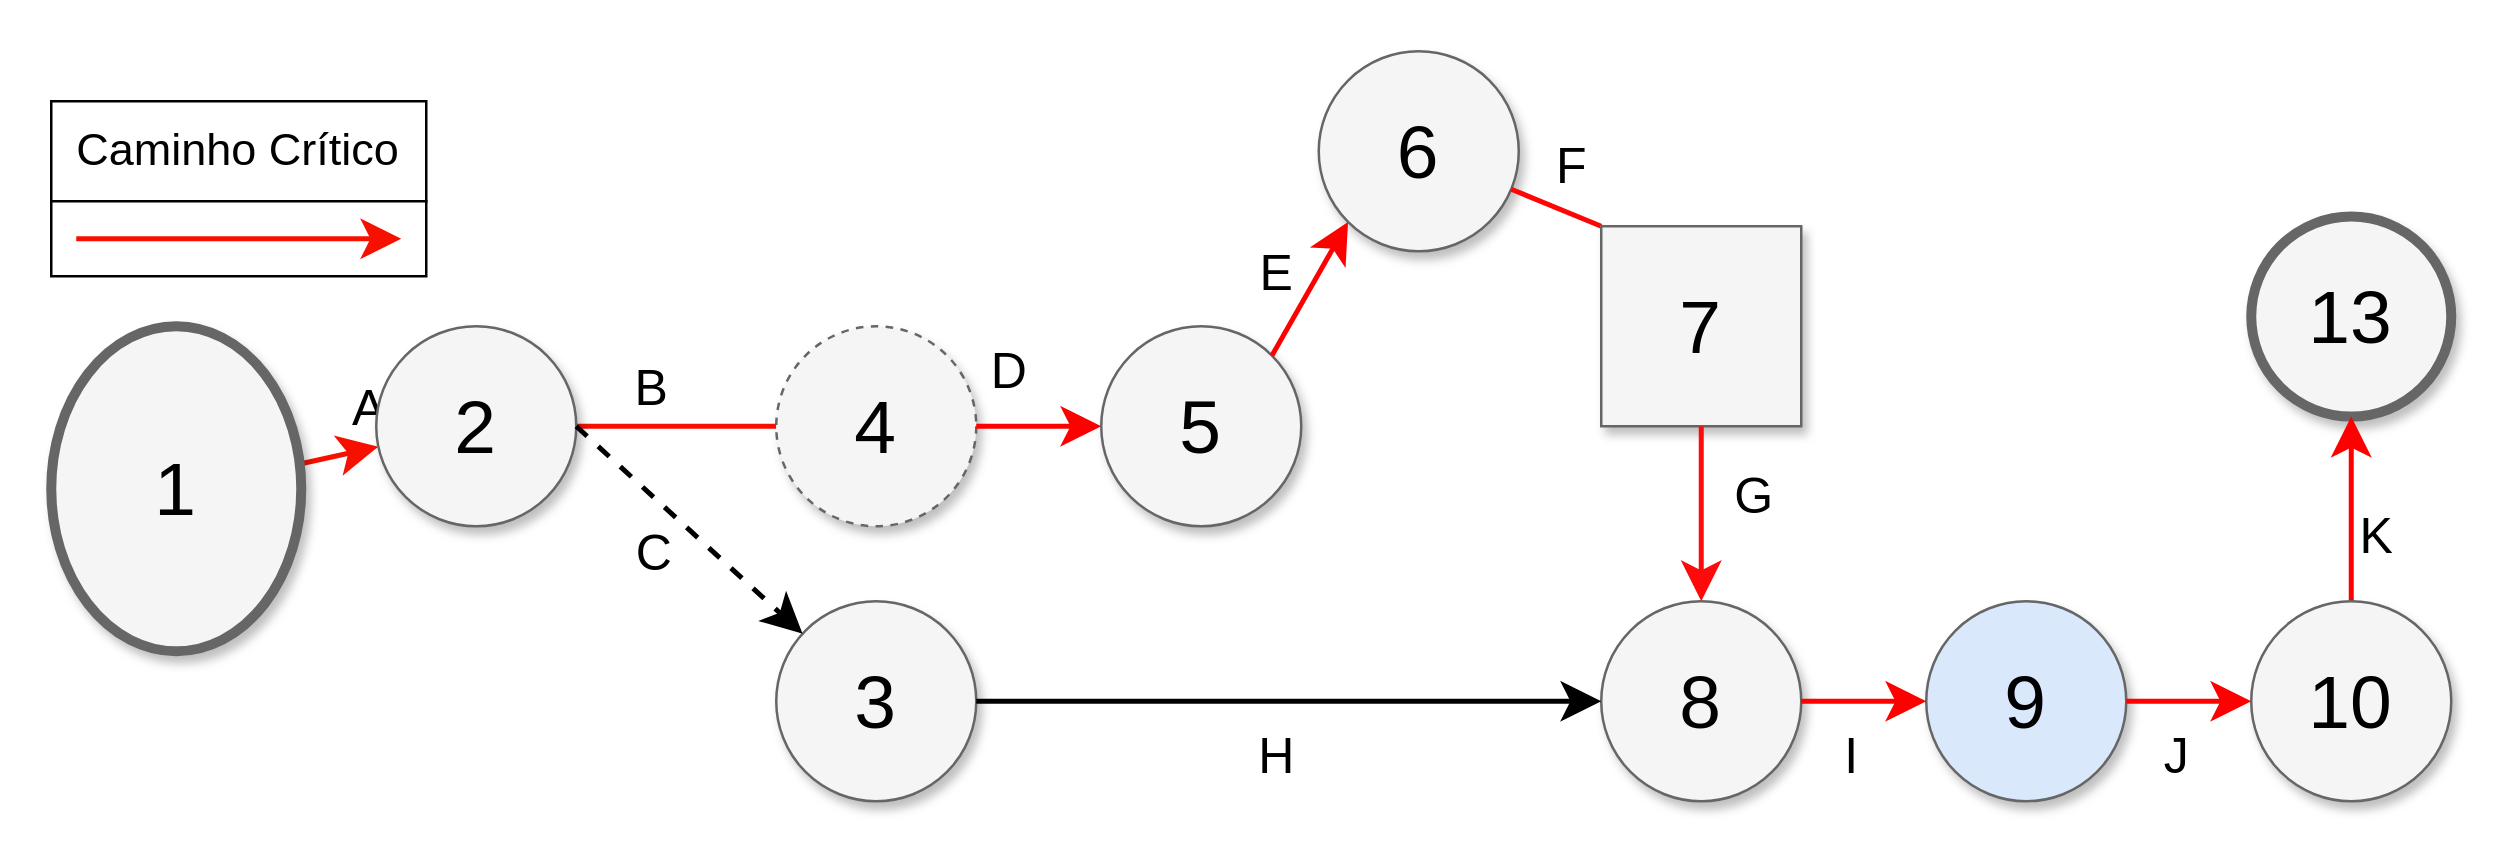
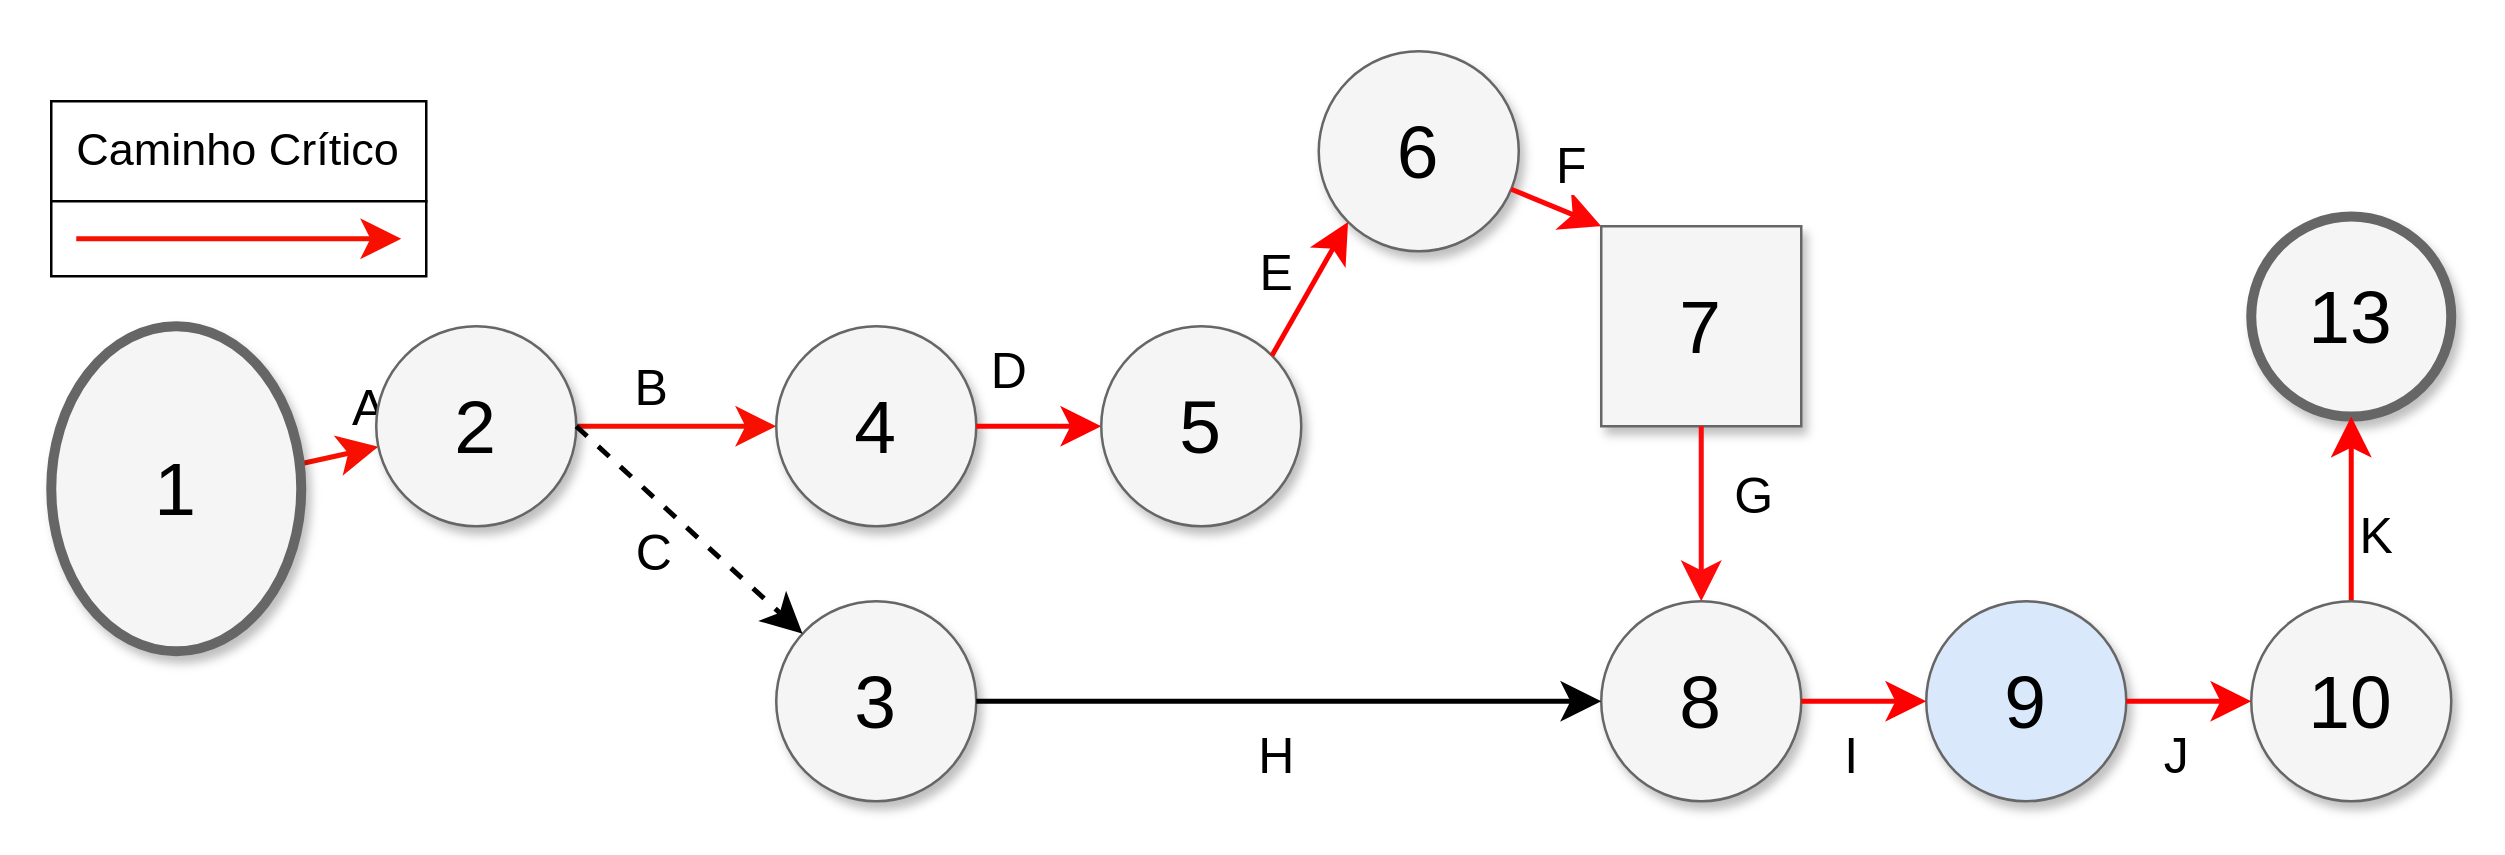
(1586, 220) -> (1573, 215)
(773, 426) -> (745, 426)
(876, 426) -> (876, 426)
